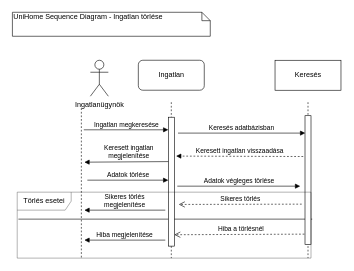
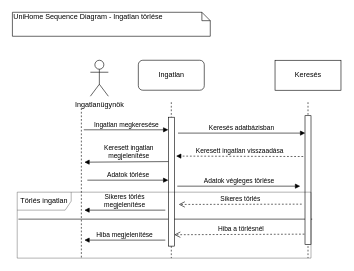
(44, 201) -> (44, 201)
